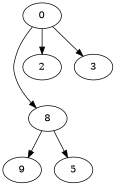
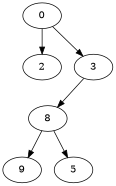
(14, 65) -> (73, 90)
